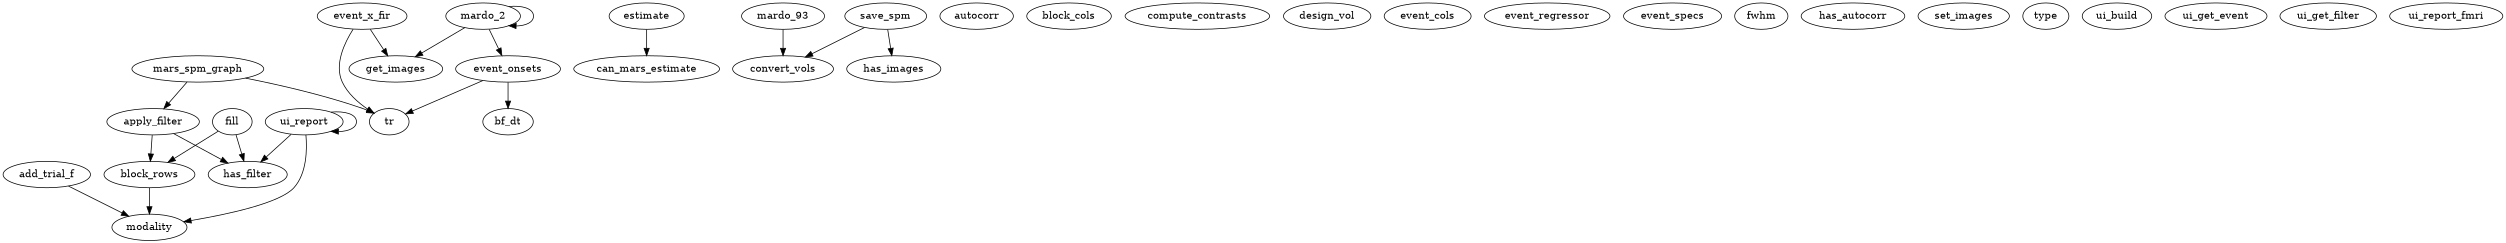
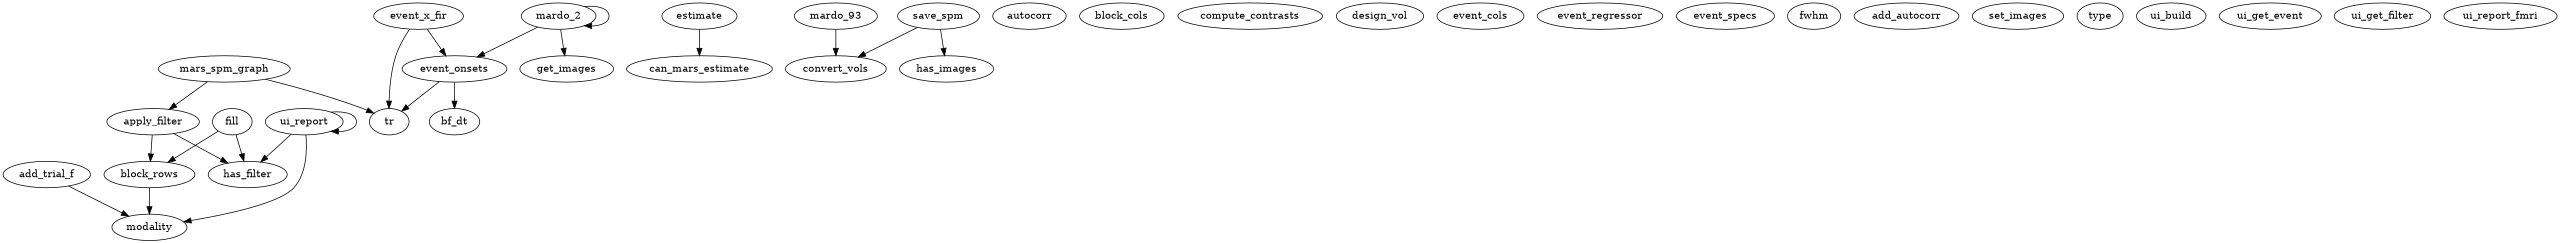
(1853, 16) -> (1907, 16)
(377, 39) -> (434, 39)
